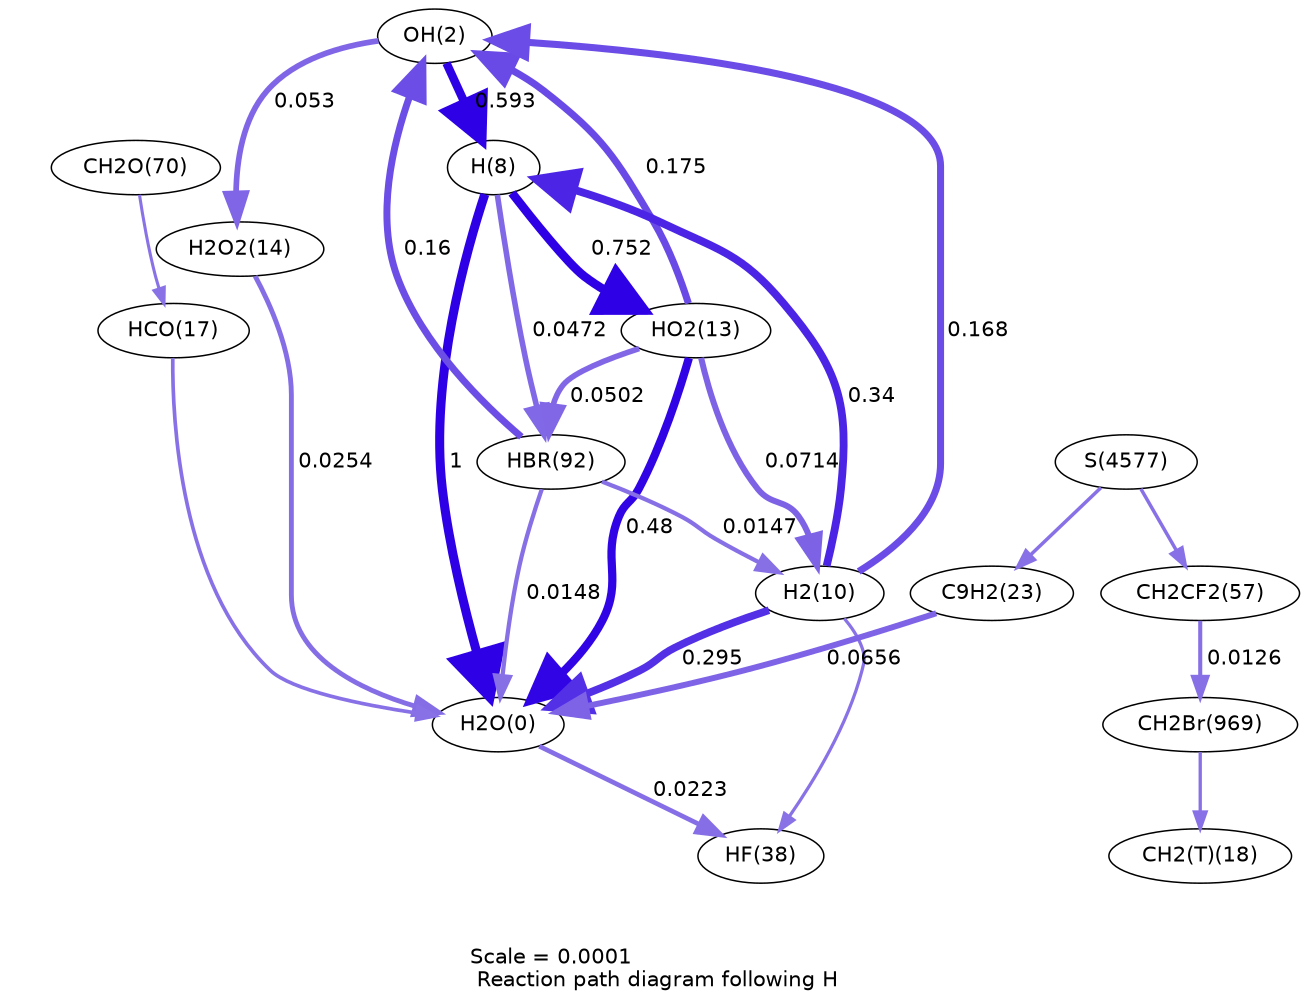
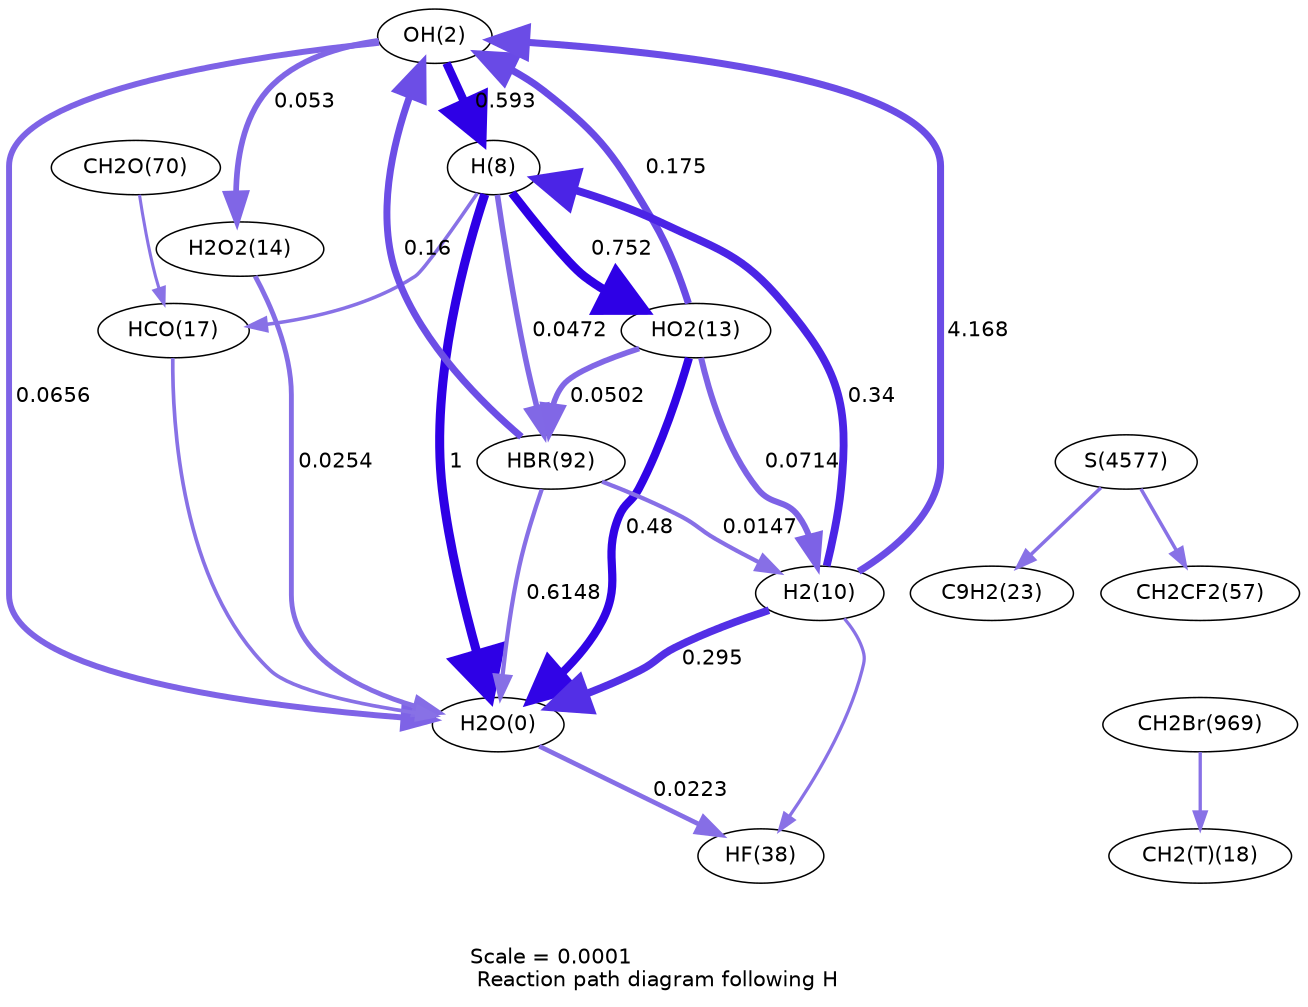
none -> (392, 289)
(975, 331) -> (975, 331)
(561, 593) -> (561, 593)
(1200, 649) -> none
(763, 665) -> (9, 393)
